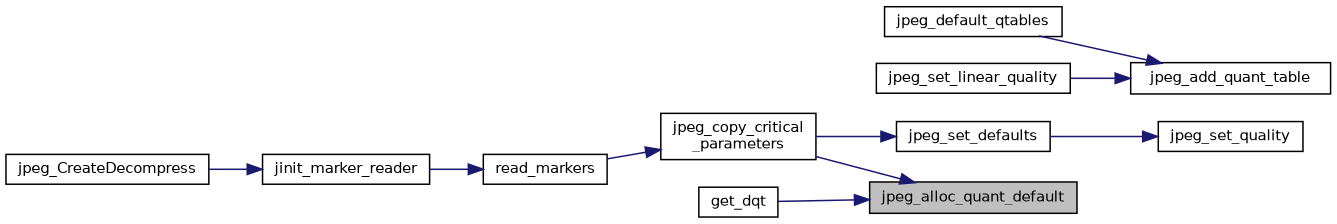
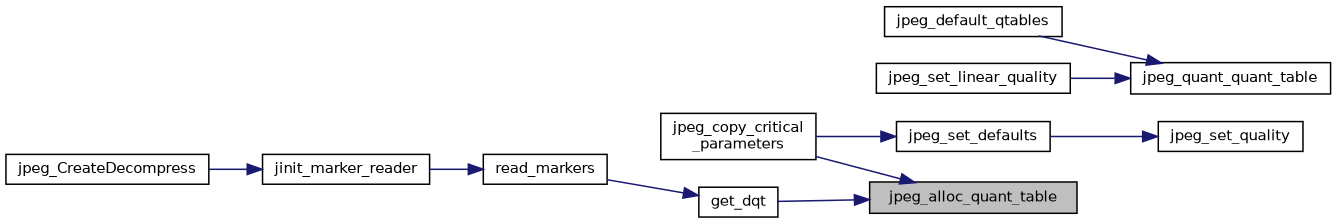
(1231, 78) -> (1231, 78)
(627, 156) -> (646, 186)
(973, 198) -> (973, 198)
